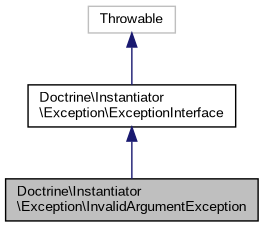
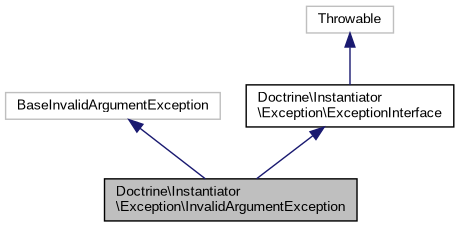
none -> (113, 106)
